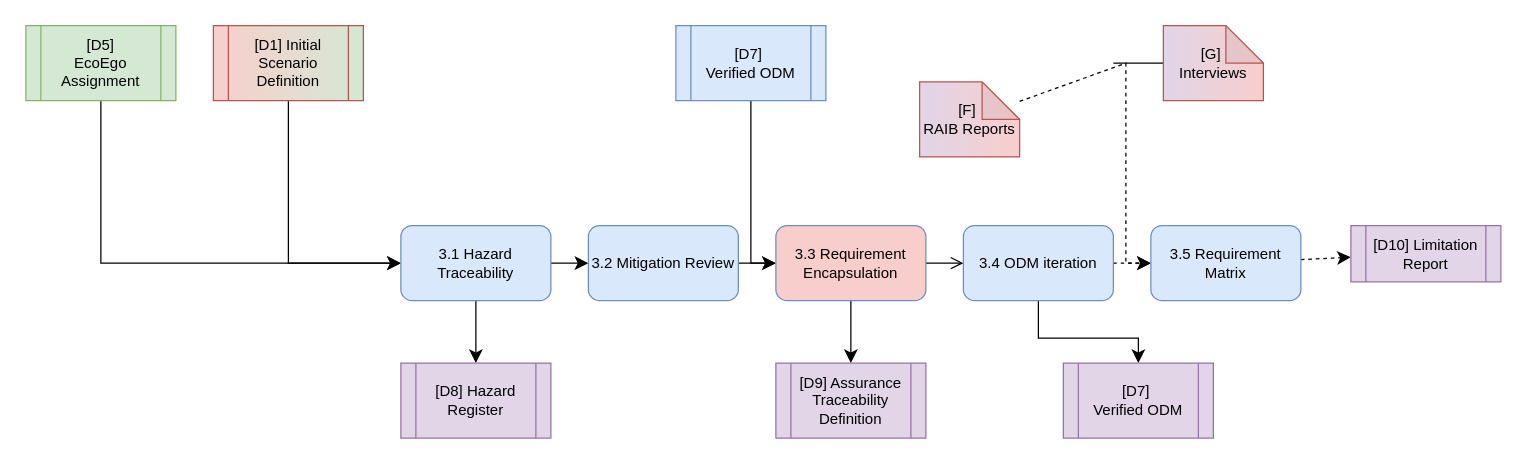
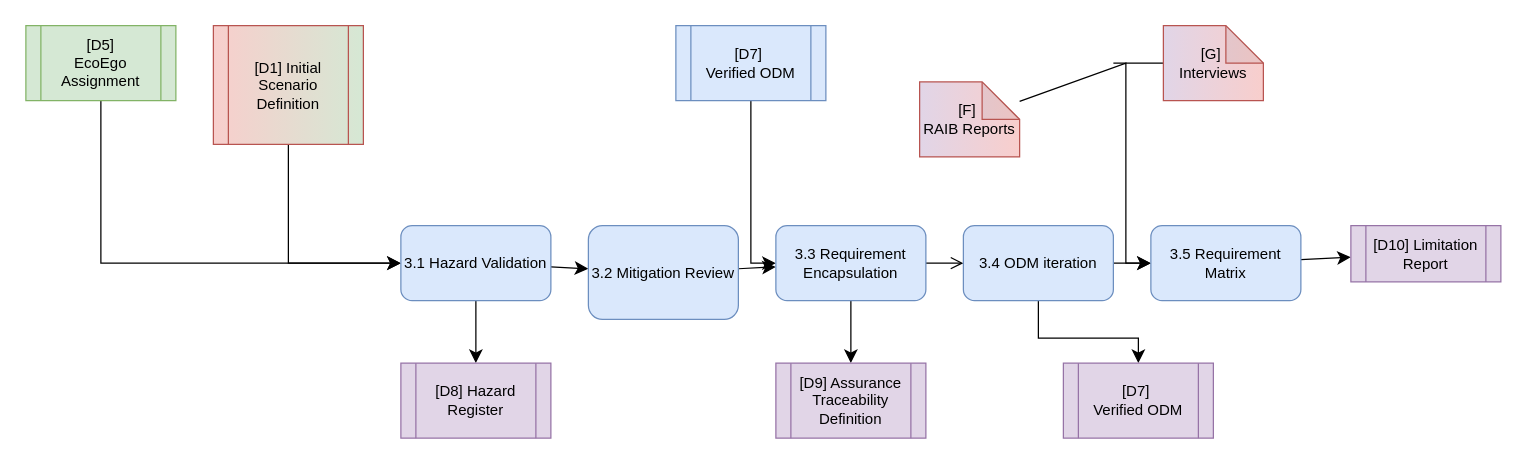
(288, 63) -> (288, 85)
(1126, 107) -> (1126, 107)
(1320, 259) -> (1320, 259)
(476, 263) -> (476, 263)
(663, 263) -> (663, 273)
(851, 263) -> (851, 263)
(1120, 263) -> (1120, 263)
